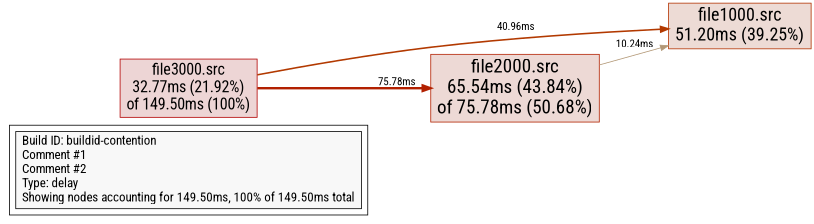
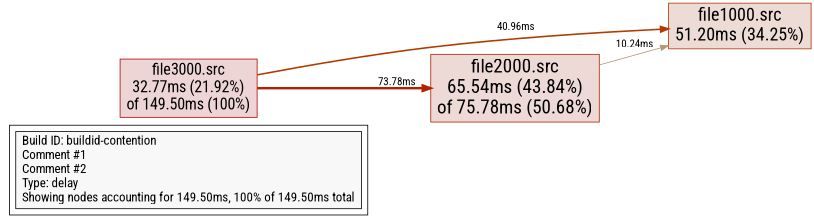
(740, 26) -> (740, 26)
(396, 82) -> (396, 82)
